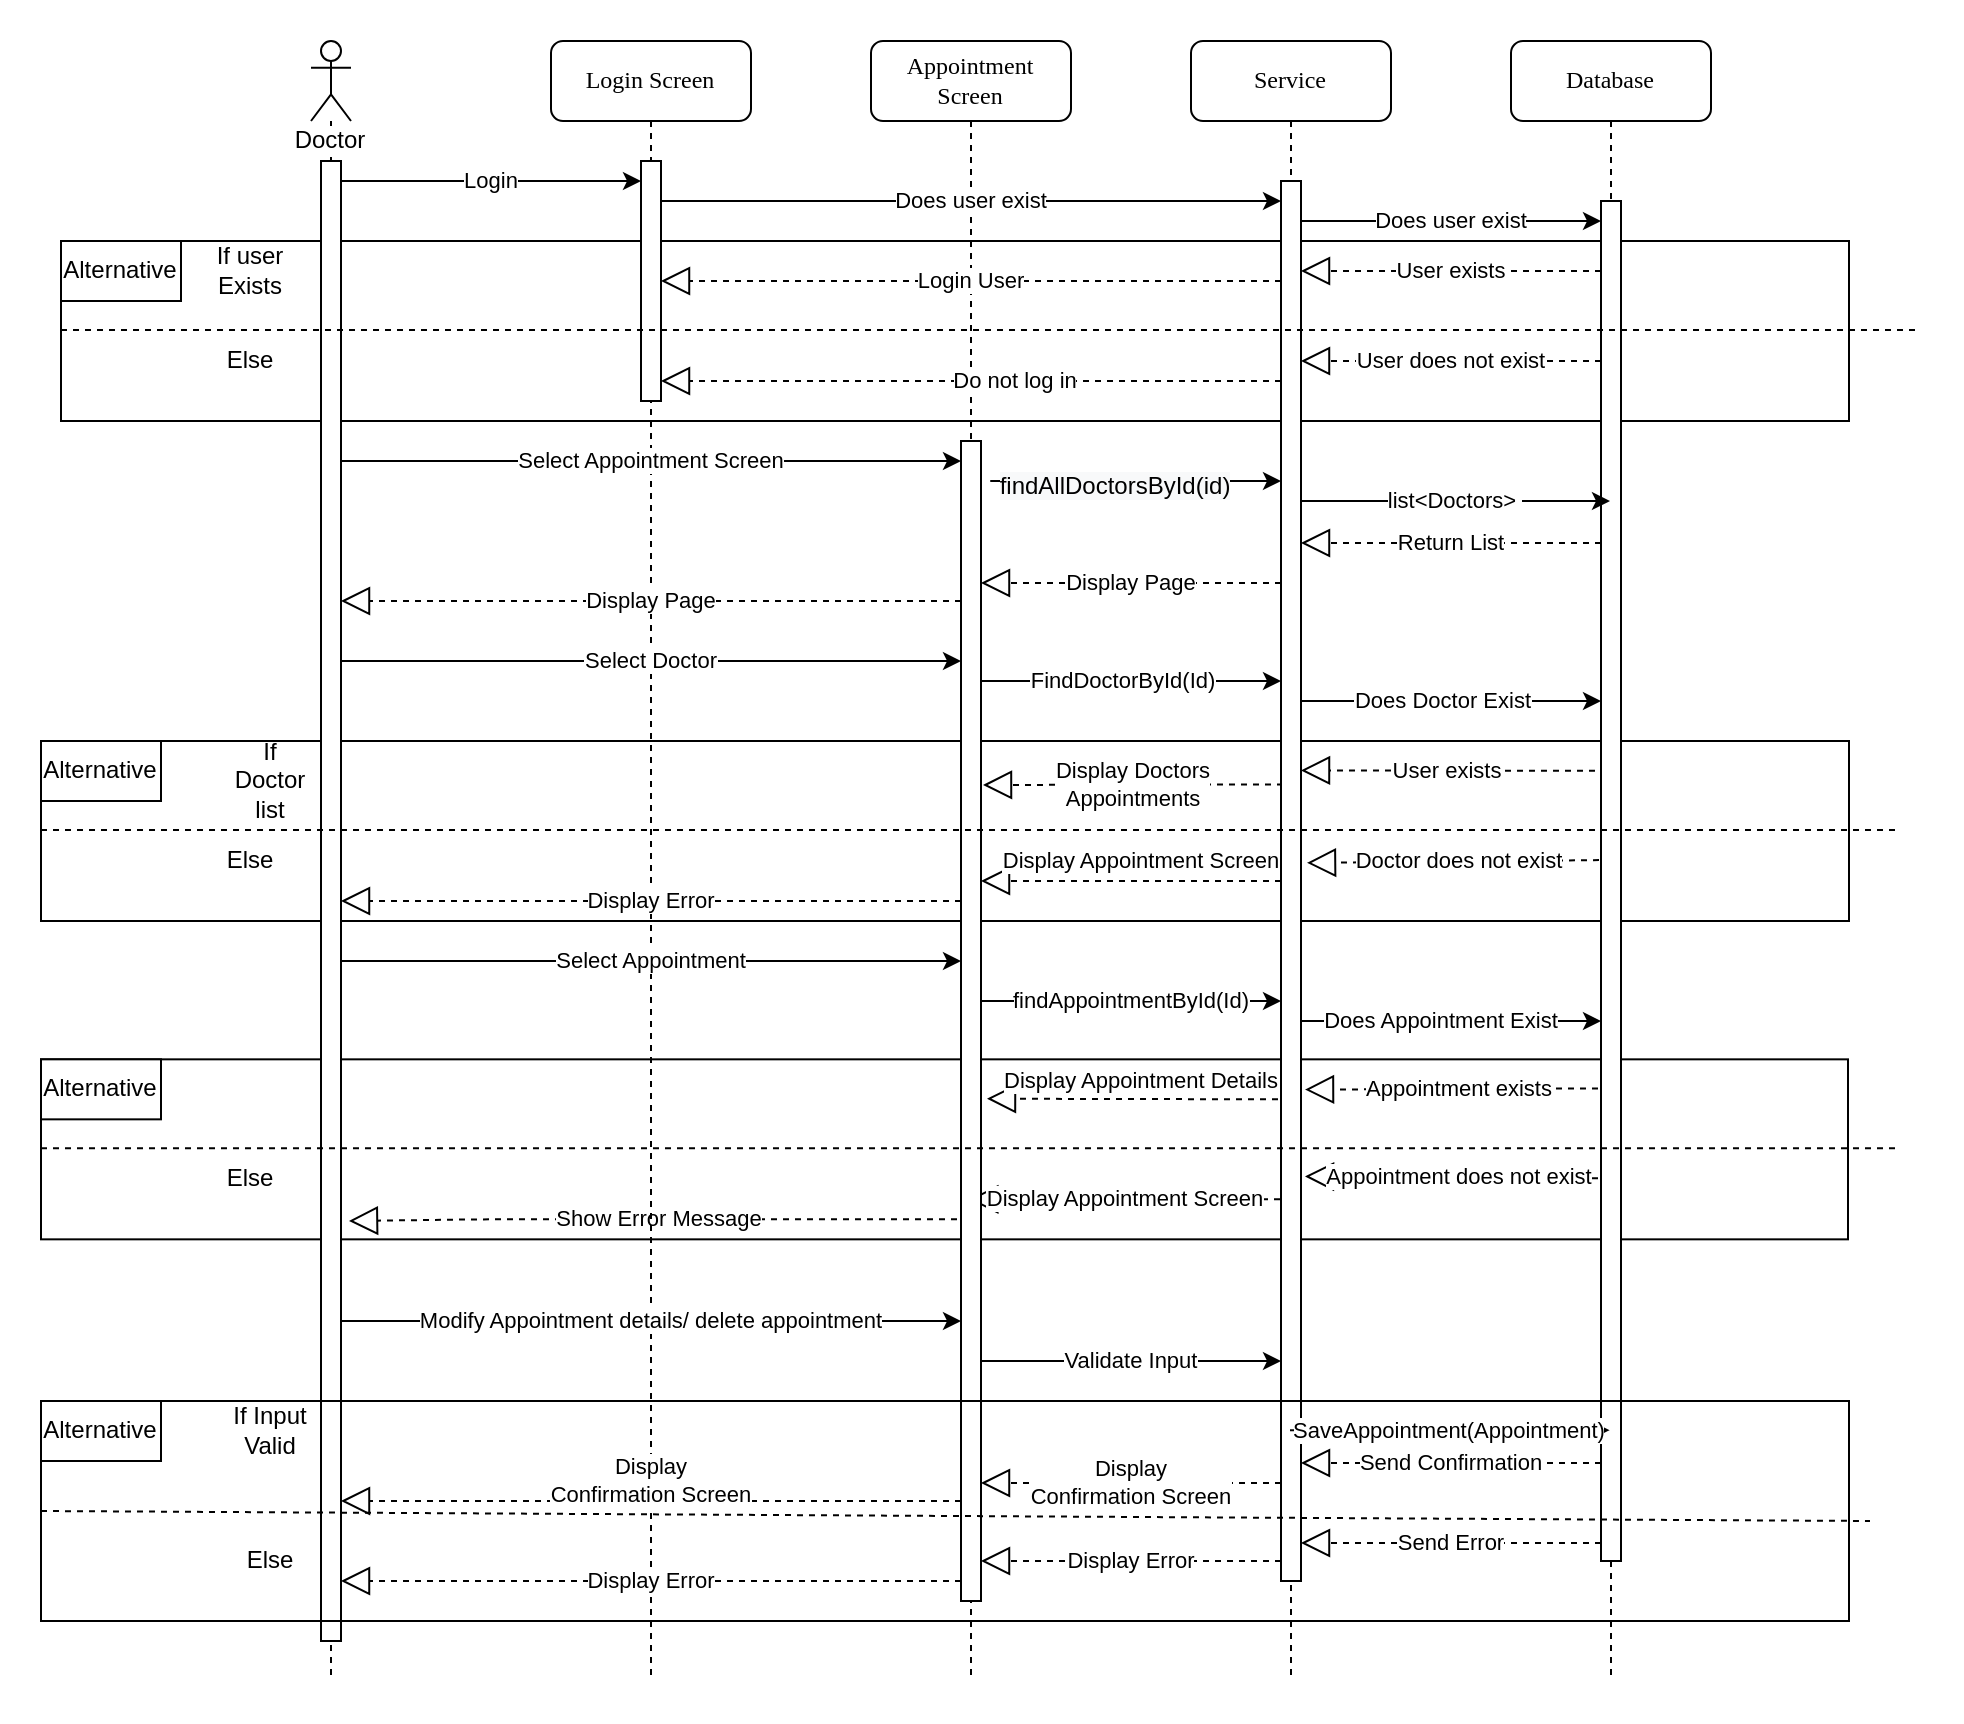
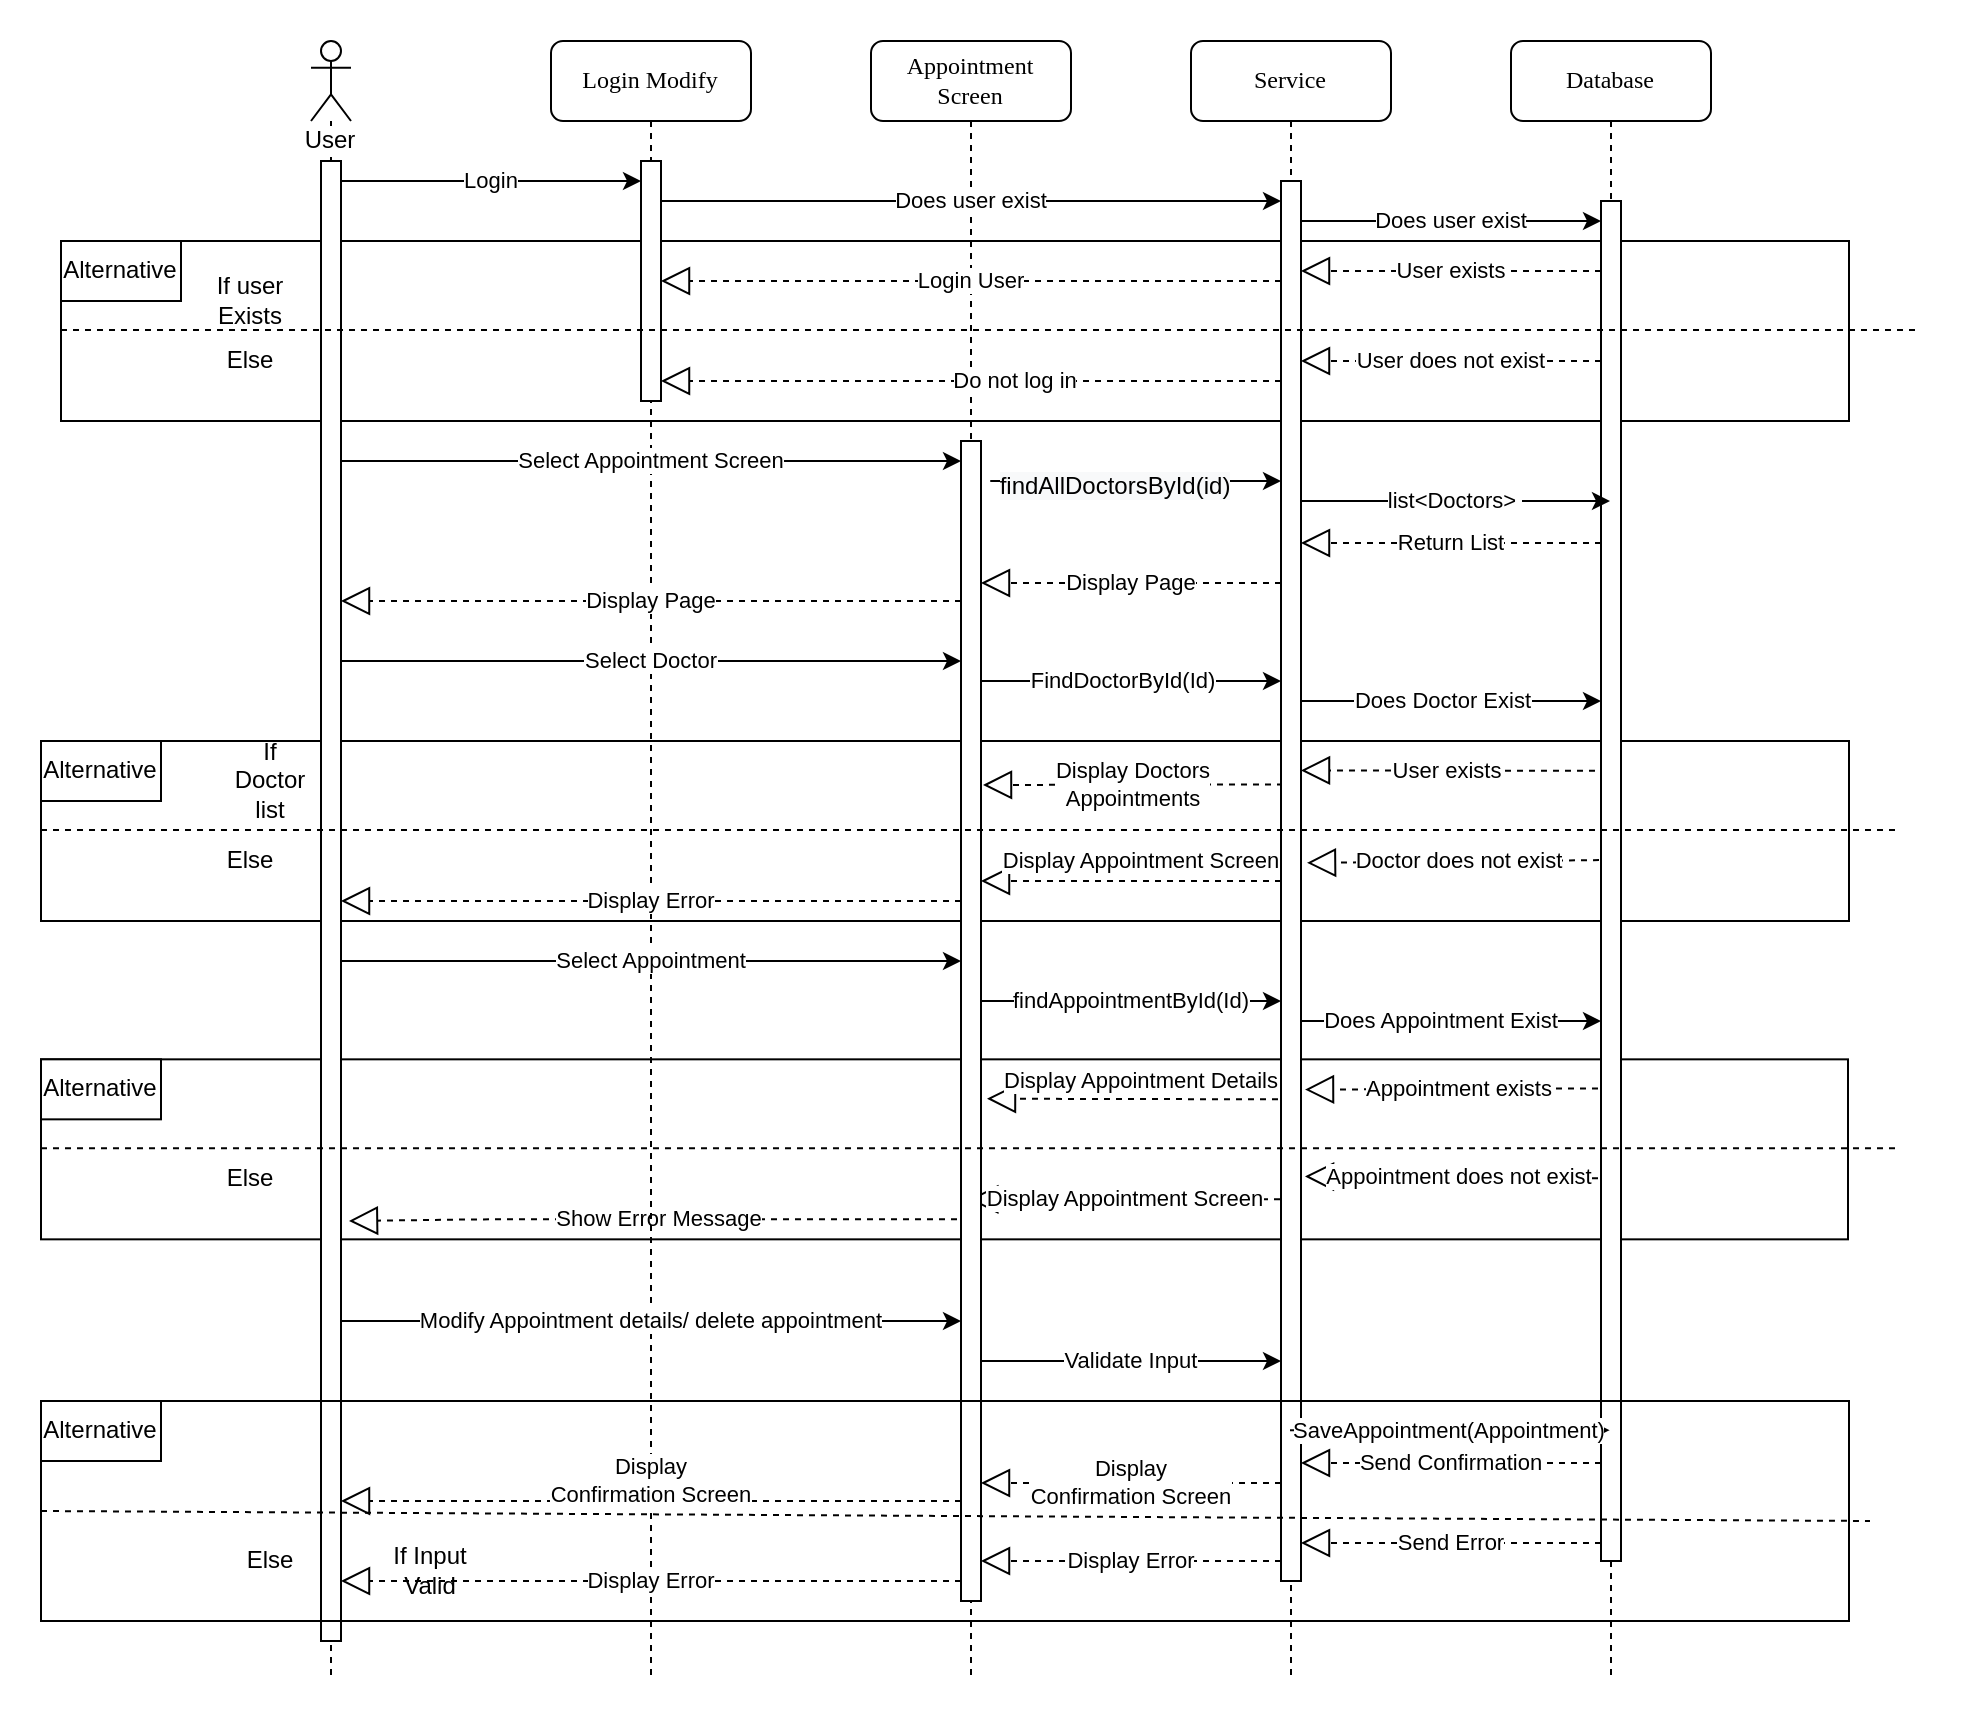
(651, 81) -> (651, 81)
(331, 170) -> (331, 156)
(251, 271) -> (251, 301)
(270, 1431) -> (430, 1571)
